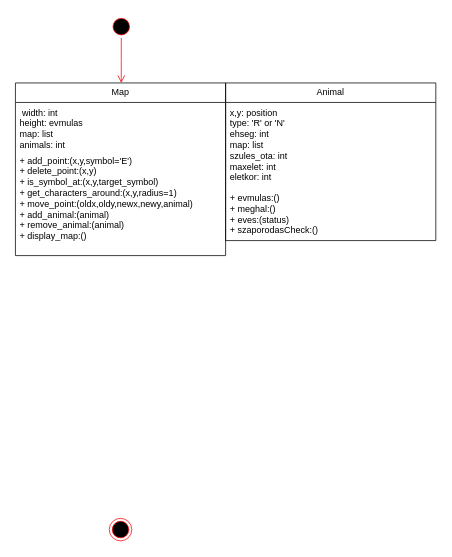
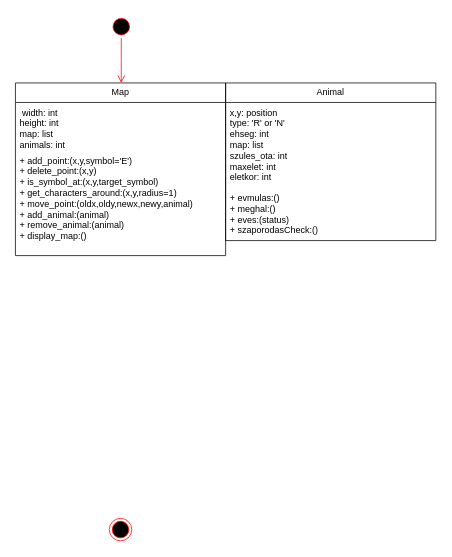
(53, 129) -> (44, 129)
